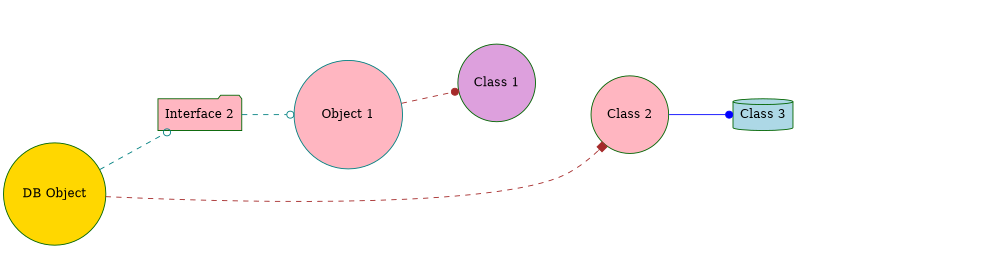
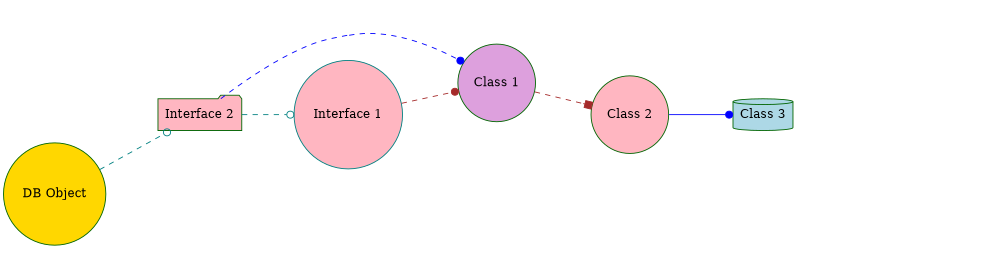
none -> (280, 59)
(348, 115) -> (348, 115)
(357, 201) -> (559, 98)
